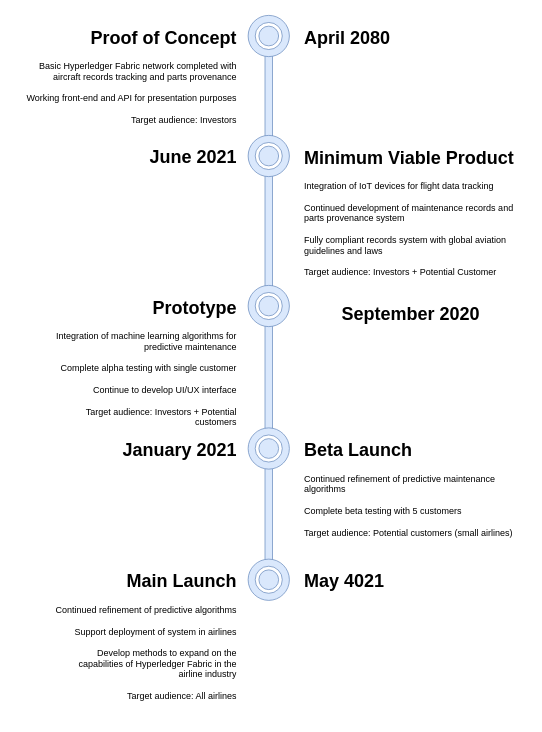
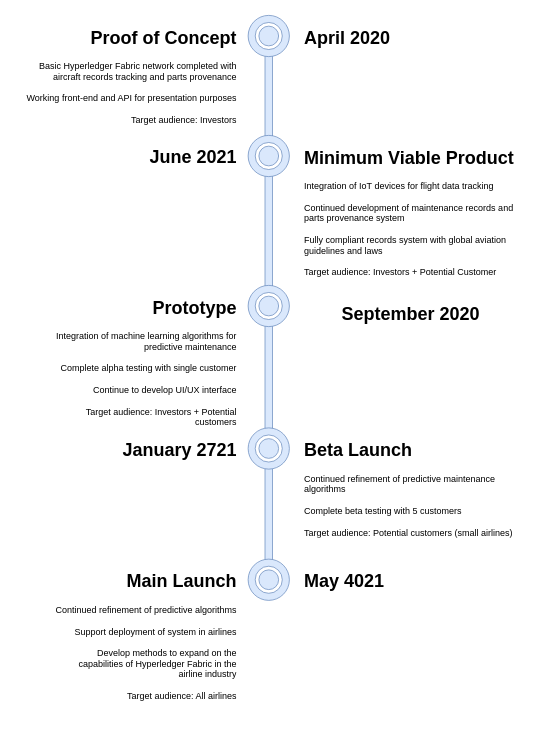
(326, 21) -> (326, 21)
(208, 433) -> (208, 433)
